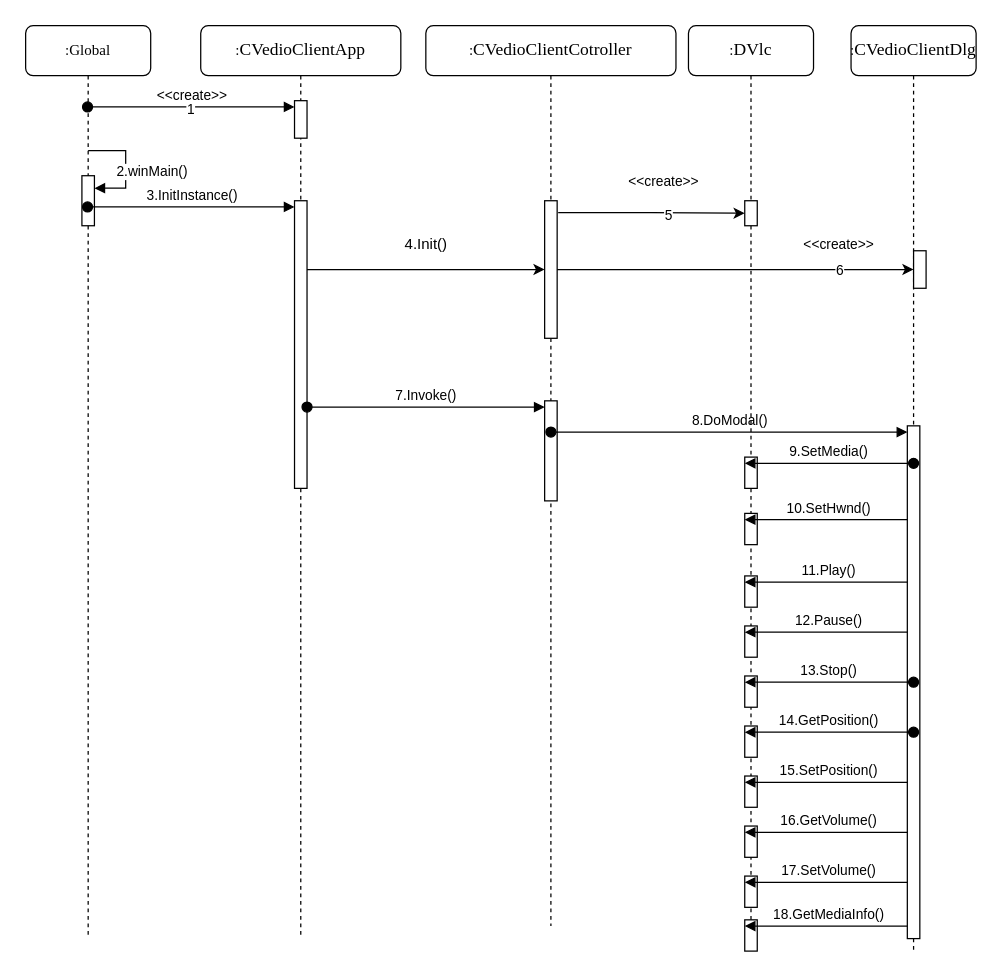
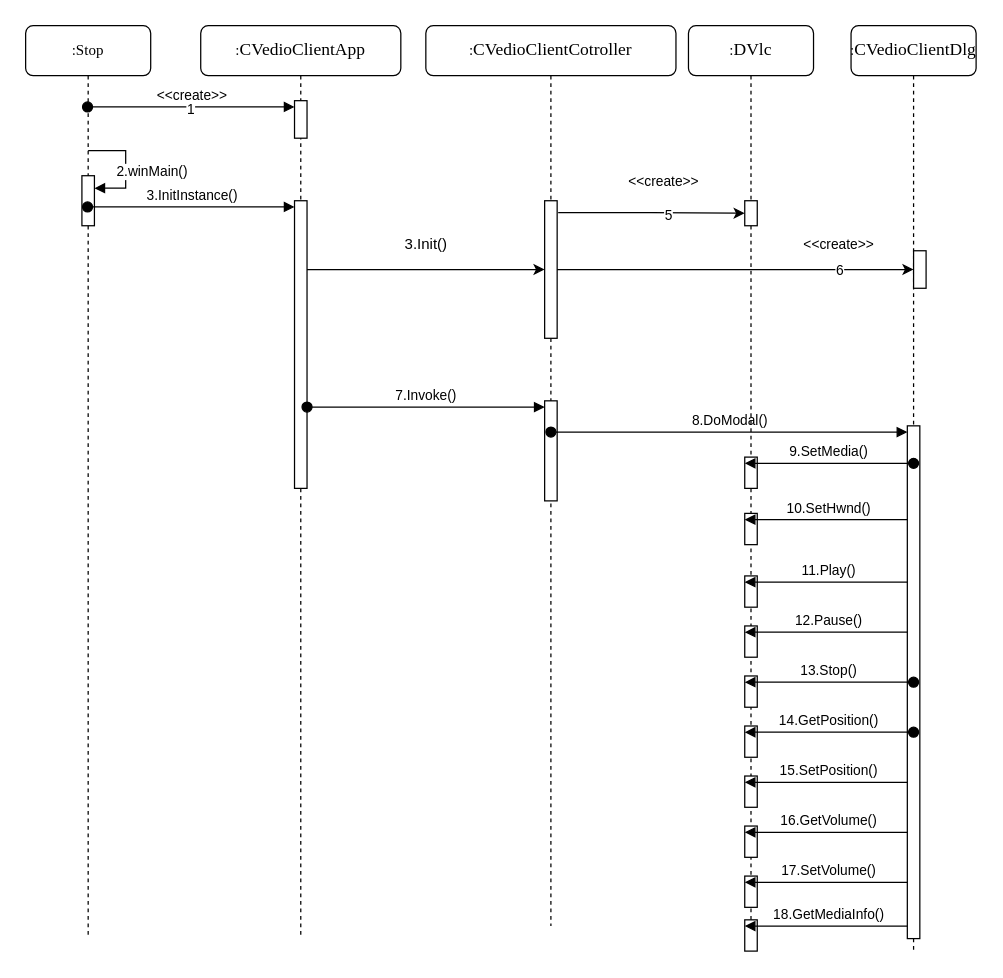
(88, 51) -> (88, 51)
(426, 244) -> (426, 244)
